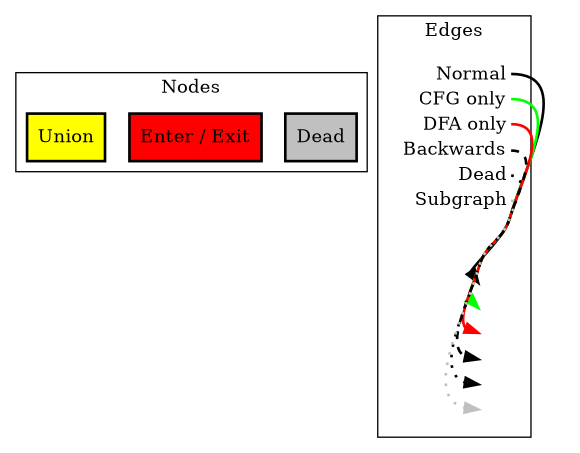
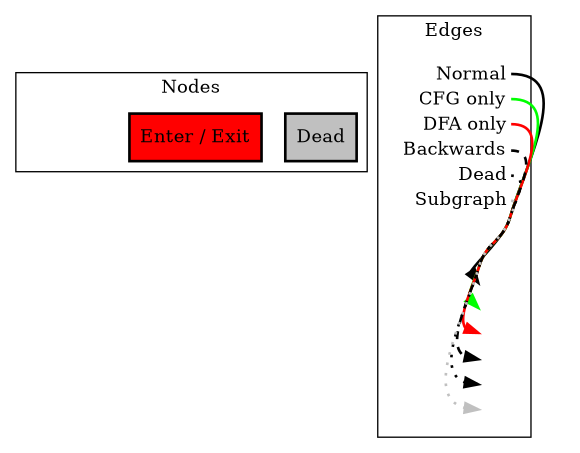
(66, 137) -> none
